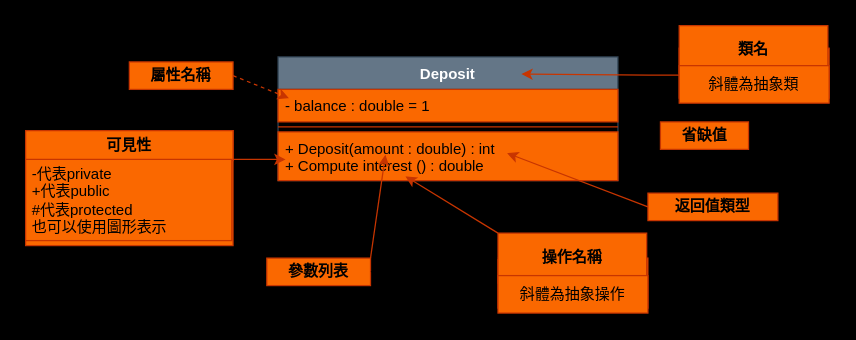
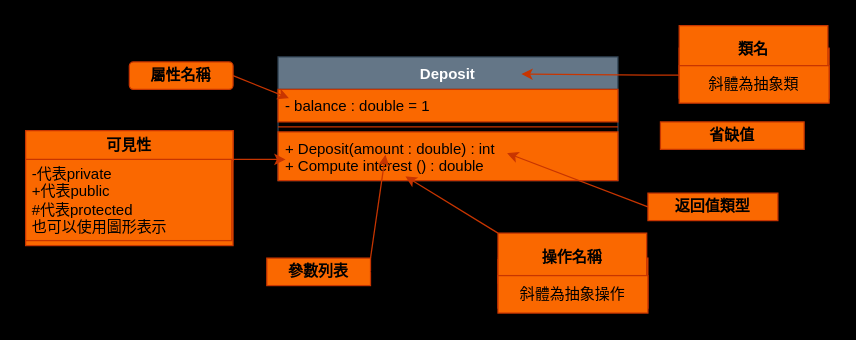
(181, 76) -> (181, 76)
(256, 85) -> (256, 85)
(705, 136) -> (733, 136)
